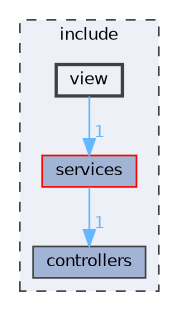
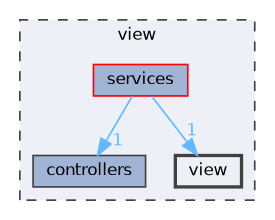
(89, 36) -> (137, 36)
(89, 118) -> (169, 119)
